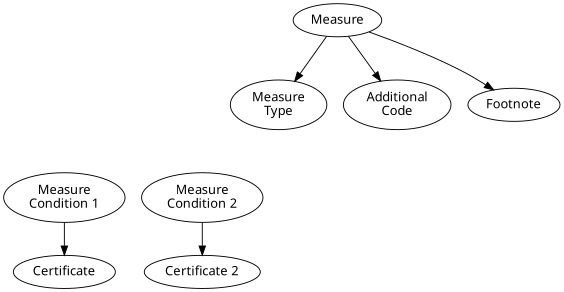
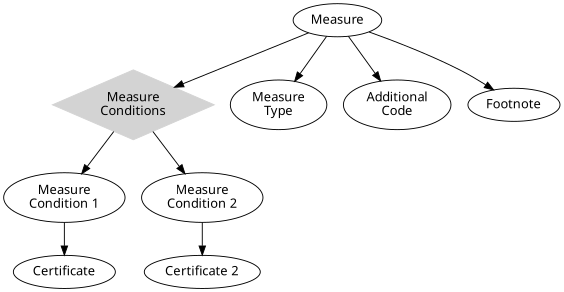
none -> (133, 105)
